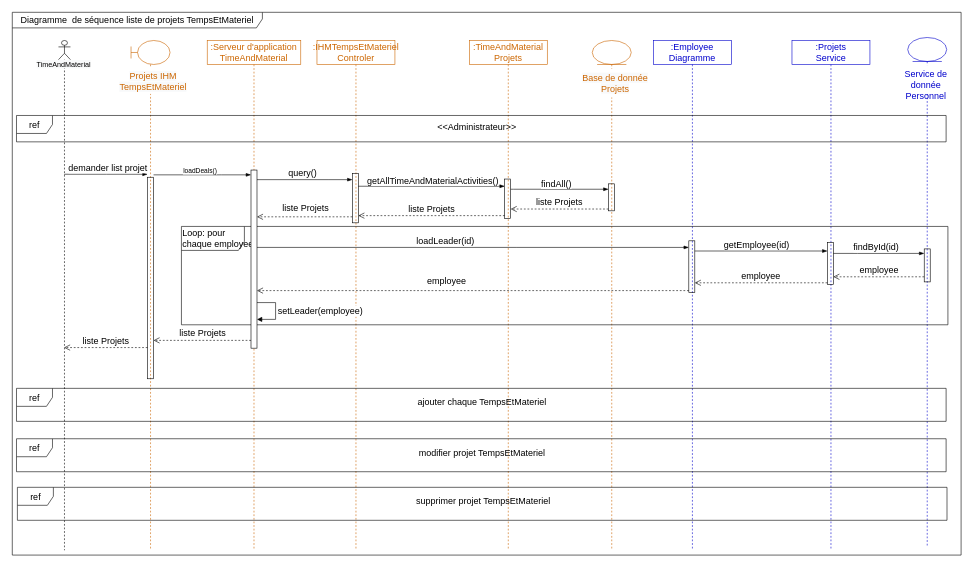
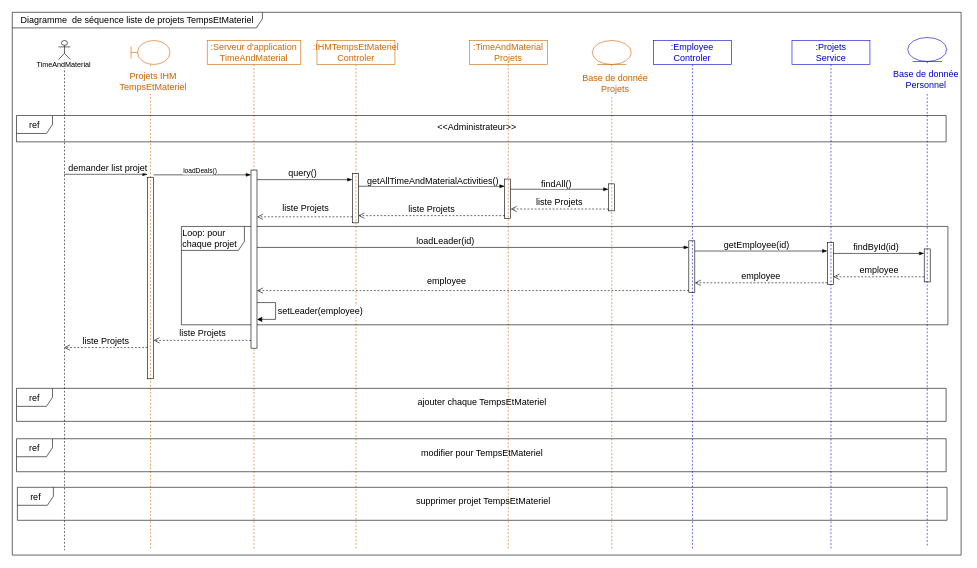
(693, 53) -> (693, 53)
(926, 86) -> (926, 80)
(214, 239) -> (214, 239)
(482, 453) -> (482, 453)
